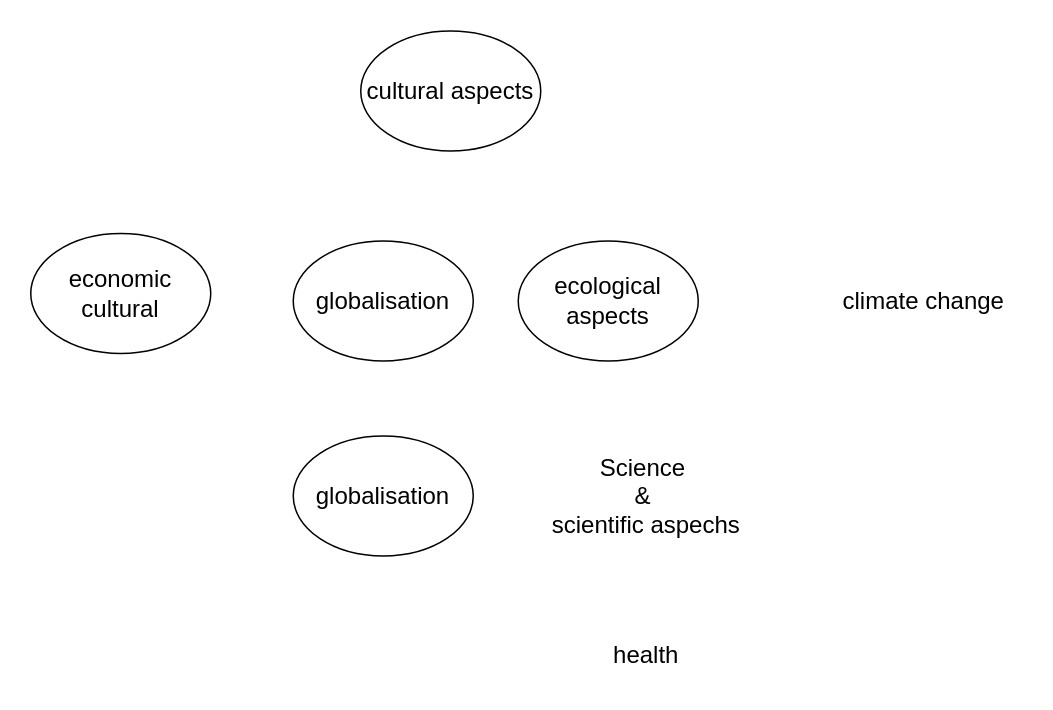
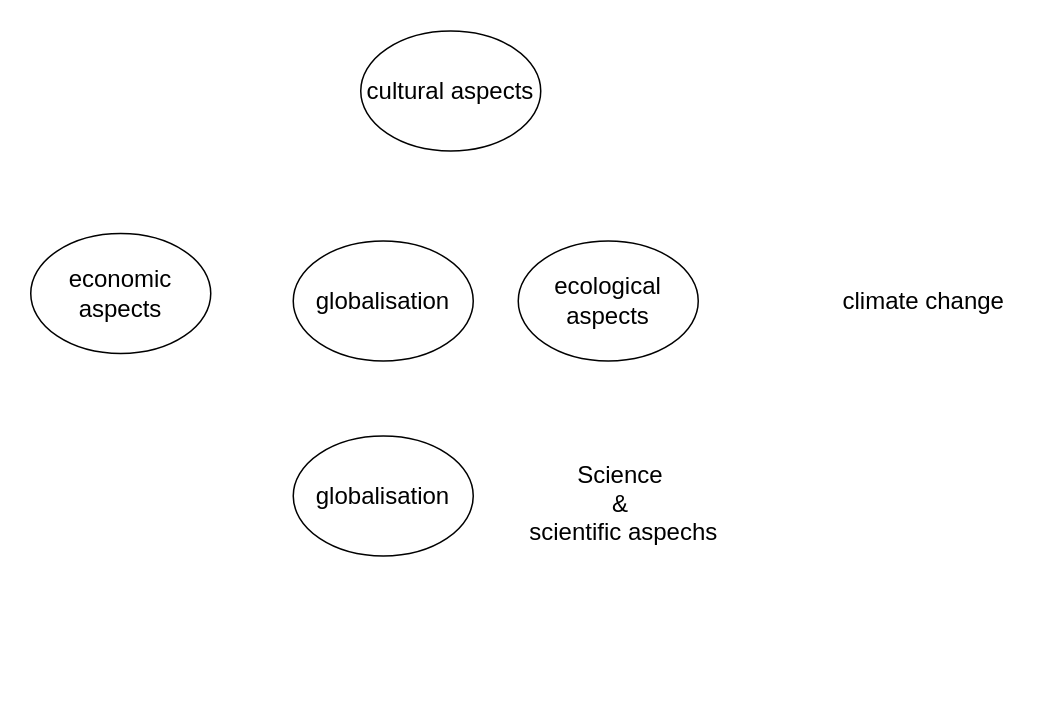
(121, 293) -> (121, 293)
(646, 496) -> (623, 503)
(646, 655) -> none
